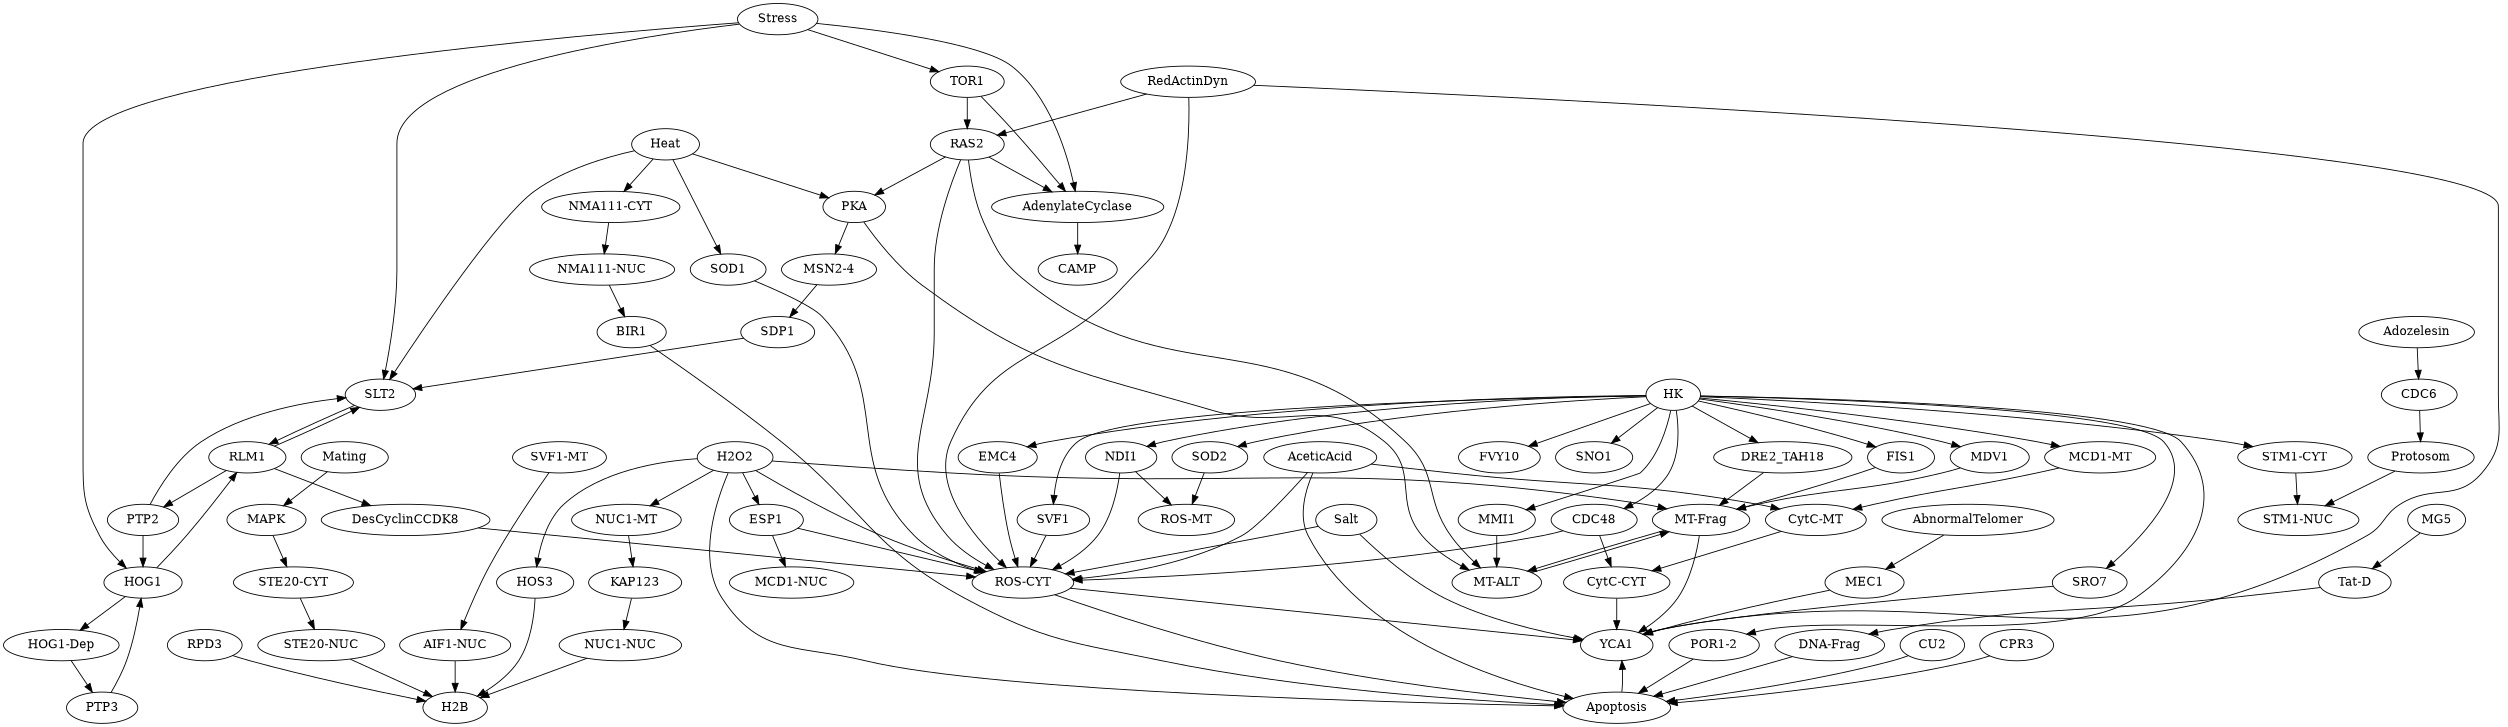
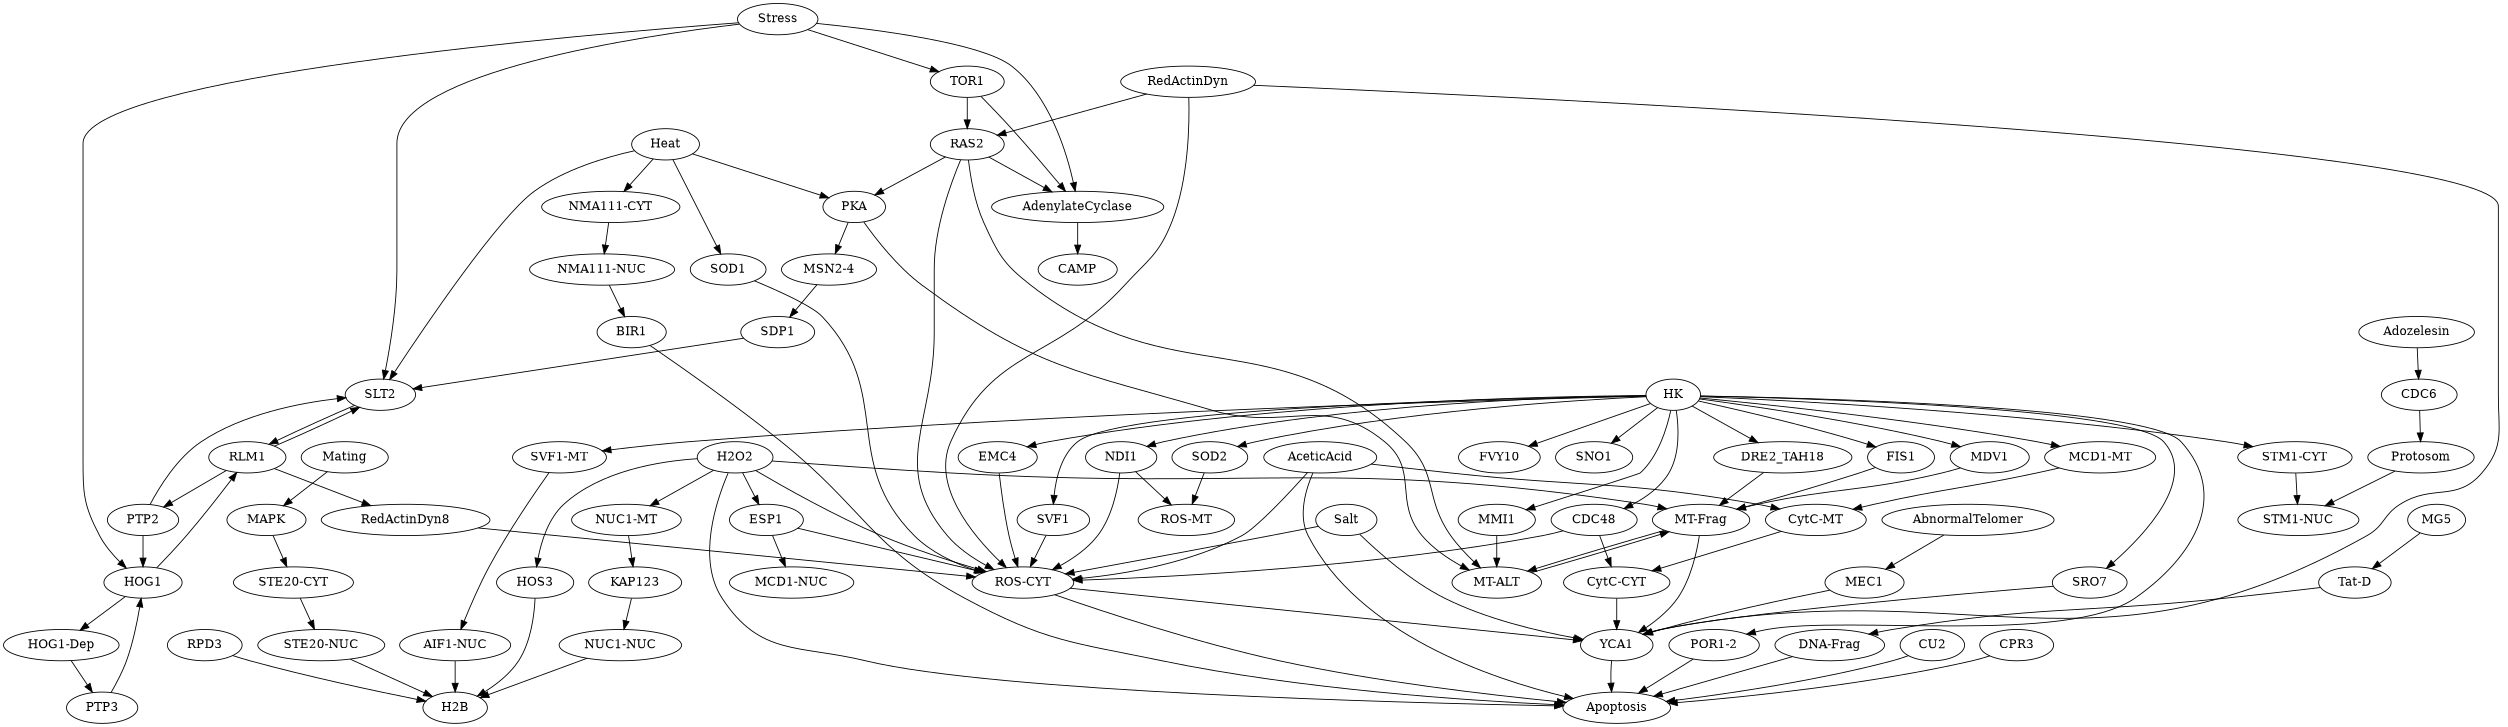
none -> (1128, 415)
(406, 520) -> (406, 520)
(1623, 681) -> (1611, 672)
